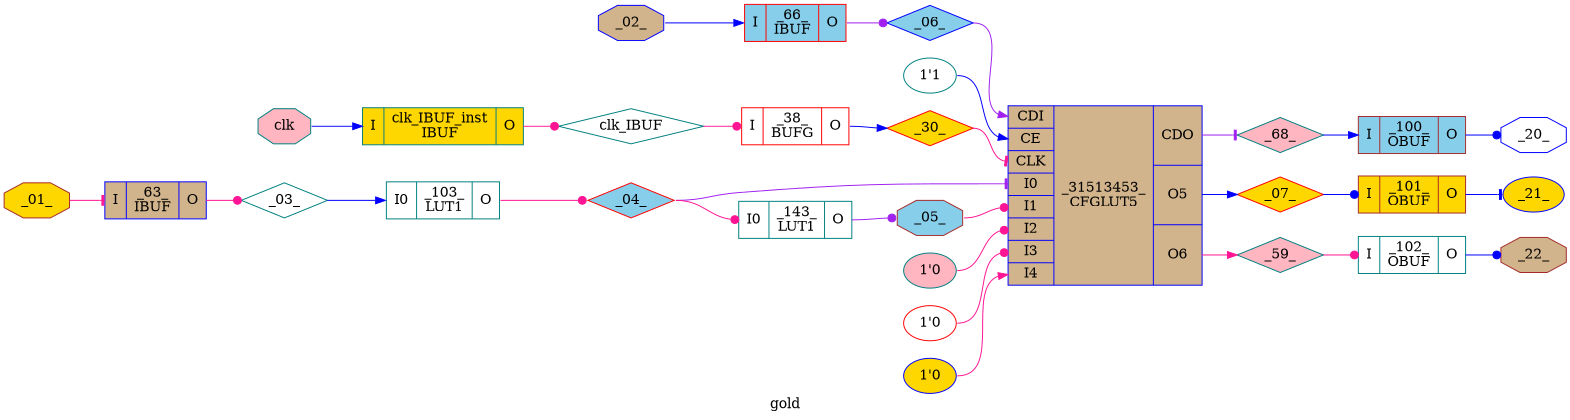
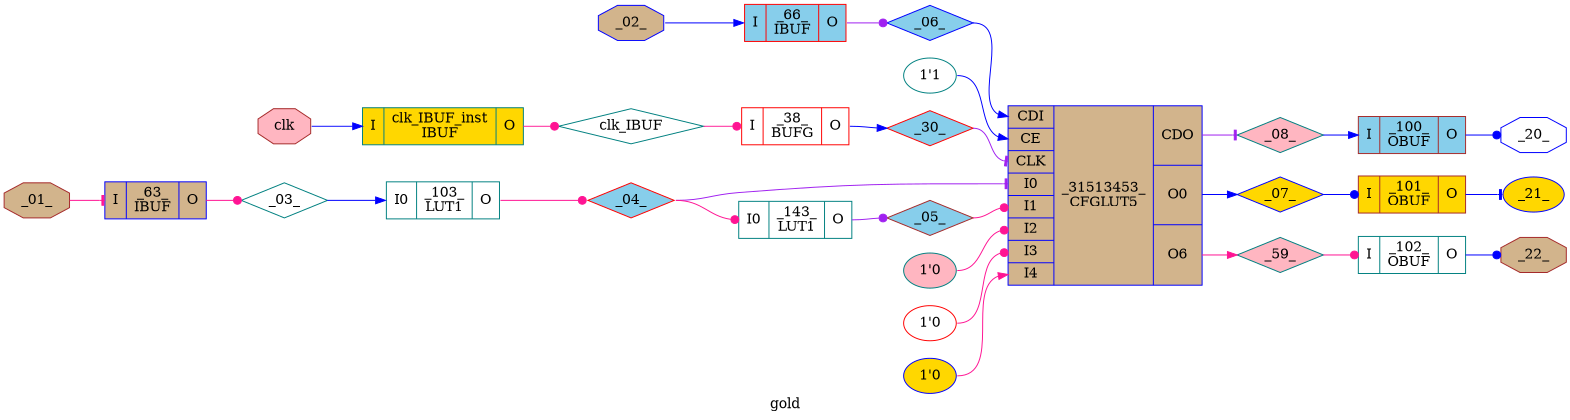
(991, 65) -> (991, 65)
(284, 126) -> (284, 126)
(930, 128) -> (930, 128)
(1280, 135) -> (1280, 135)
(990, 143) -> (990, 143)
(1178, 195) -> (1178, 195)
(1280, 195) -> (1280, 195)
(37, 200) -> (37, 200)
(930, 218) -> (930, 218)
